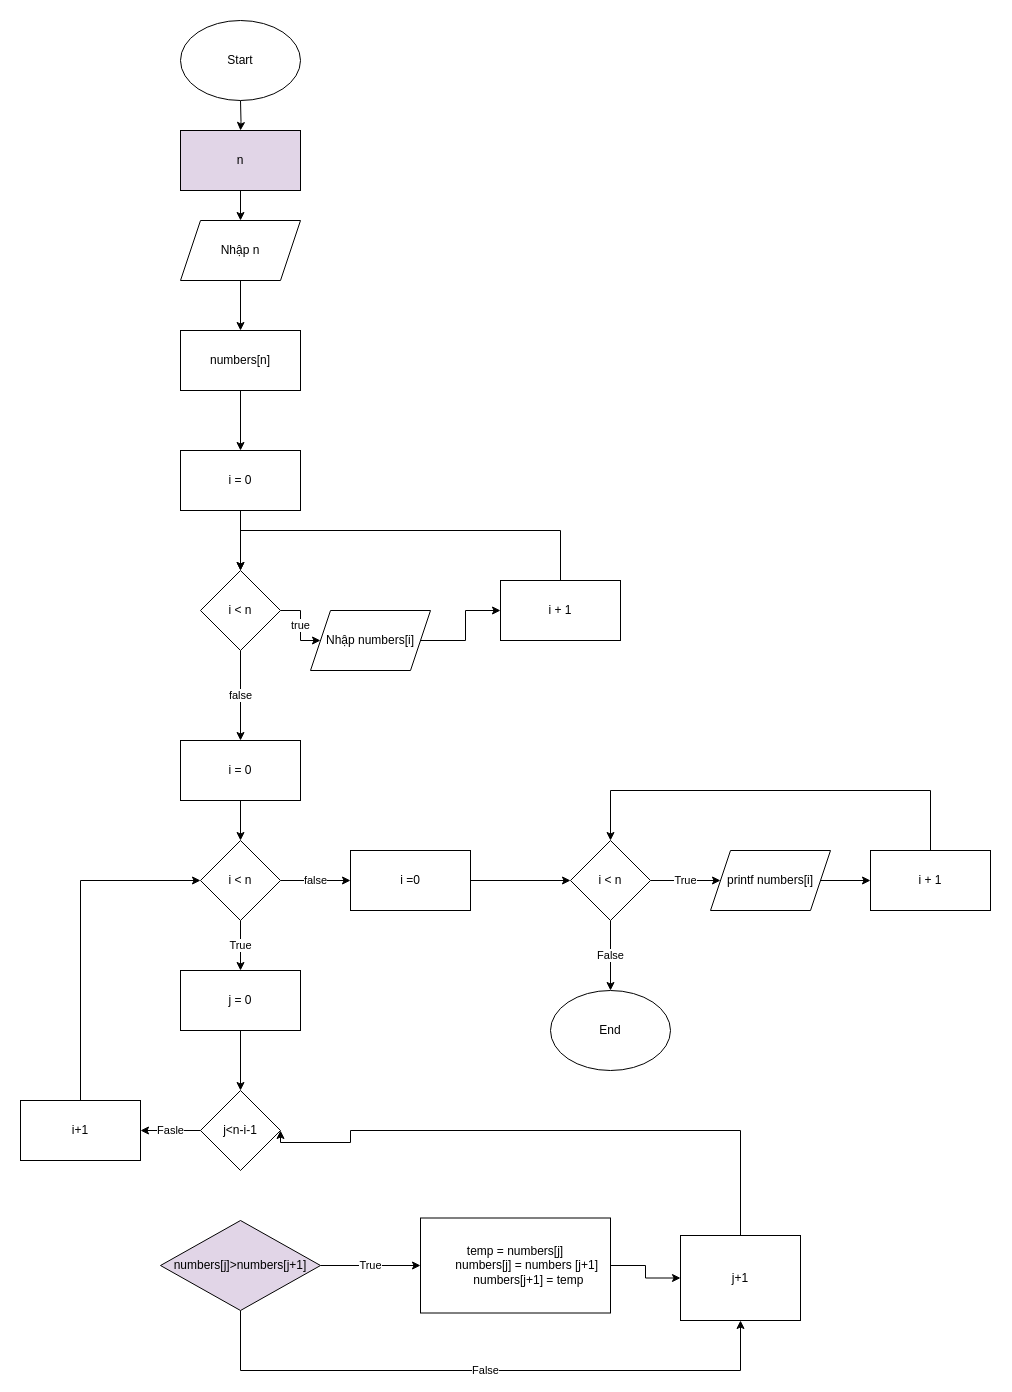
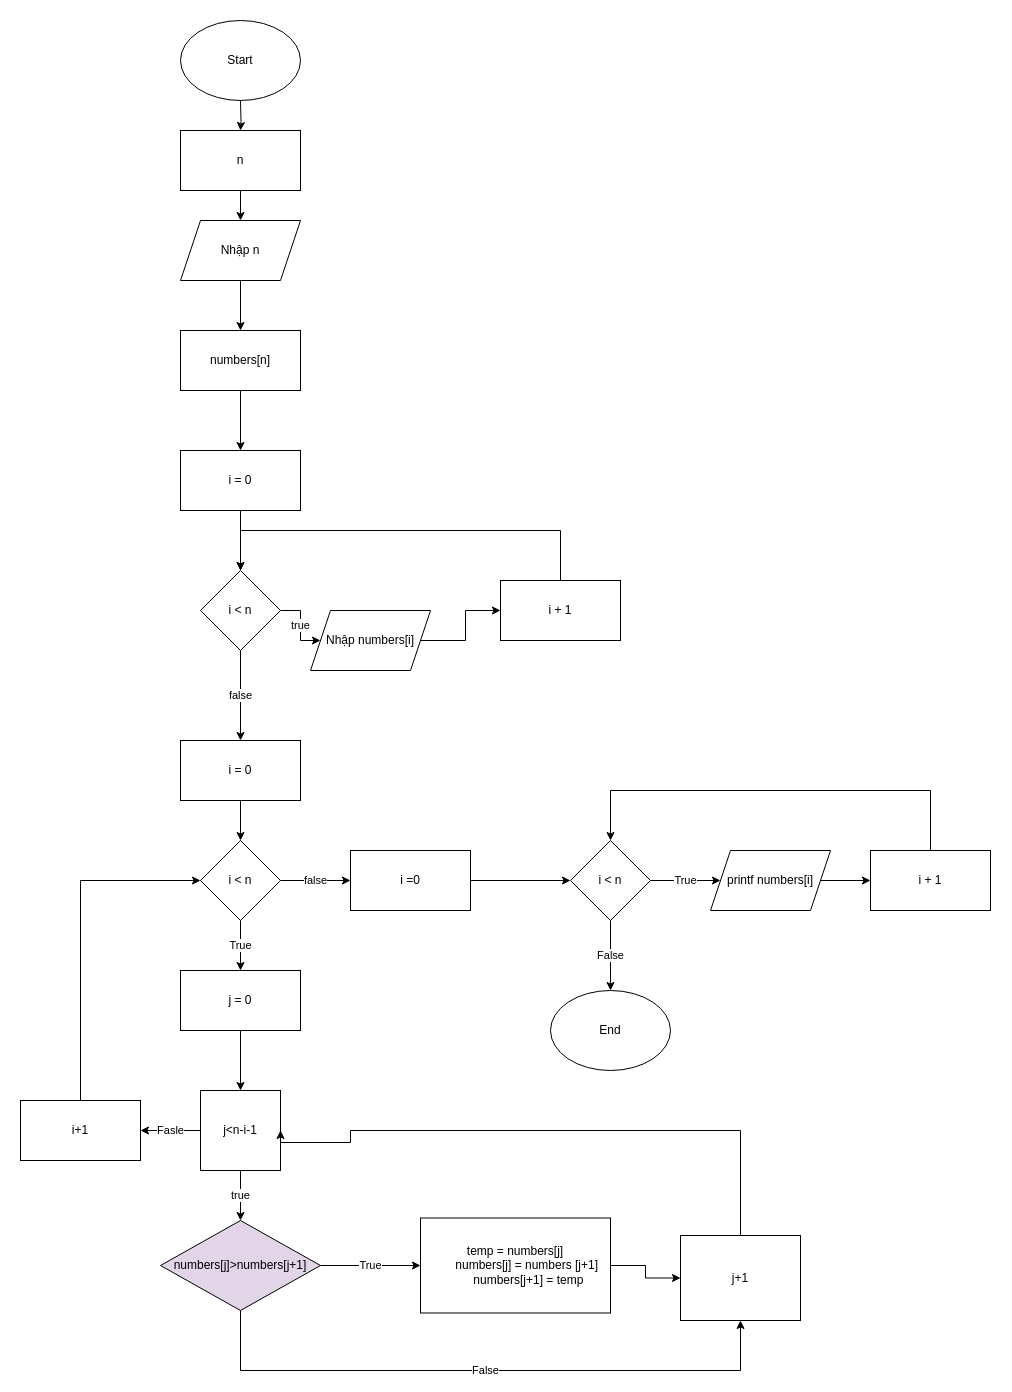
(241, 161) -> (241, 161)
(241, 1131) -> (241, 1131)
none -> (241, 1192)
